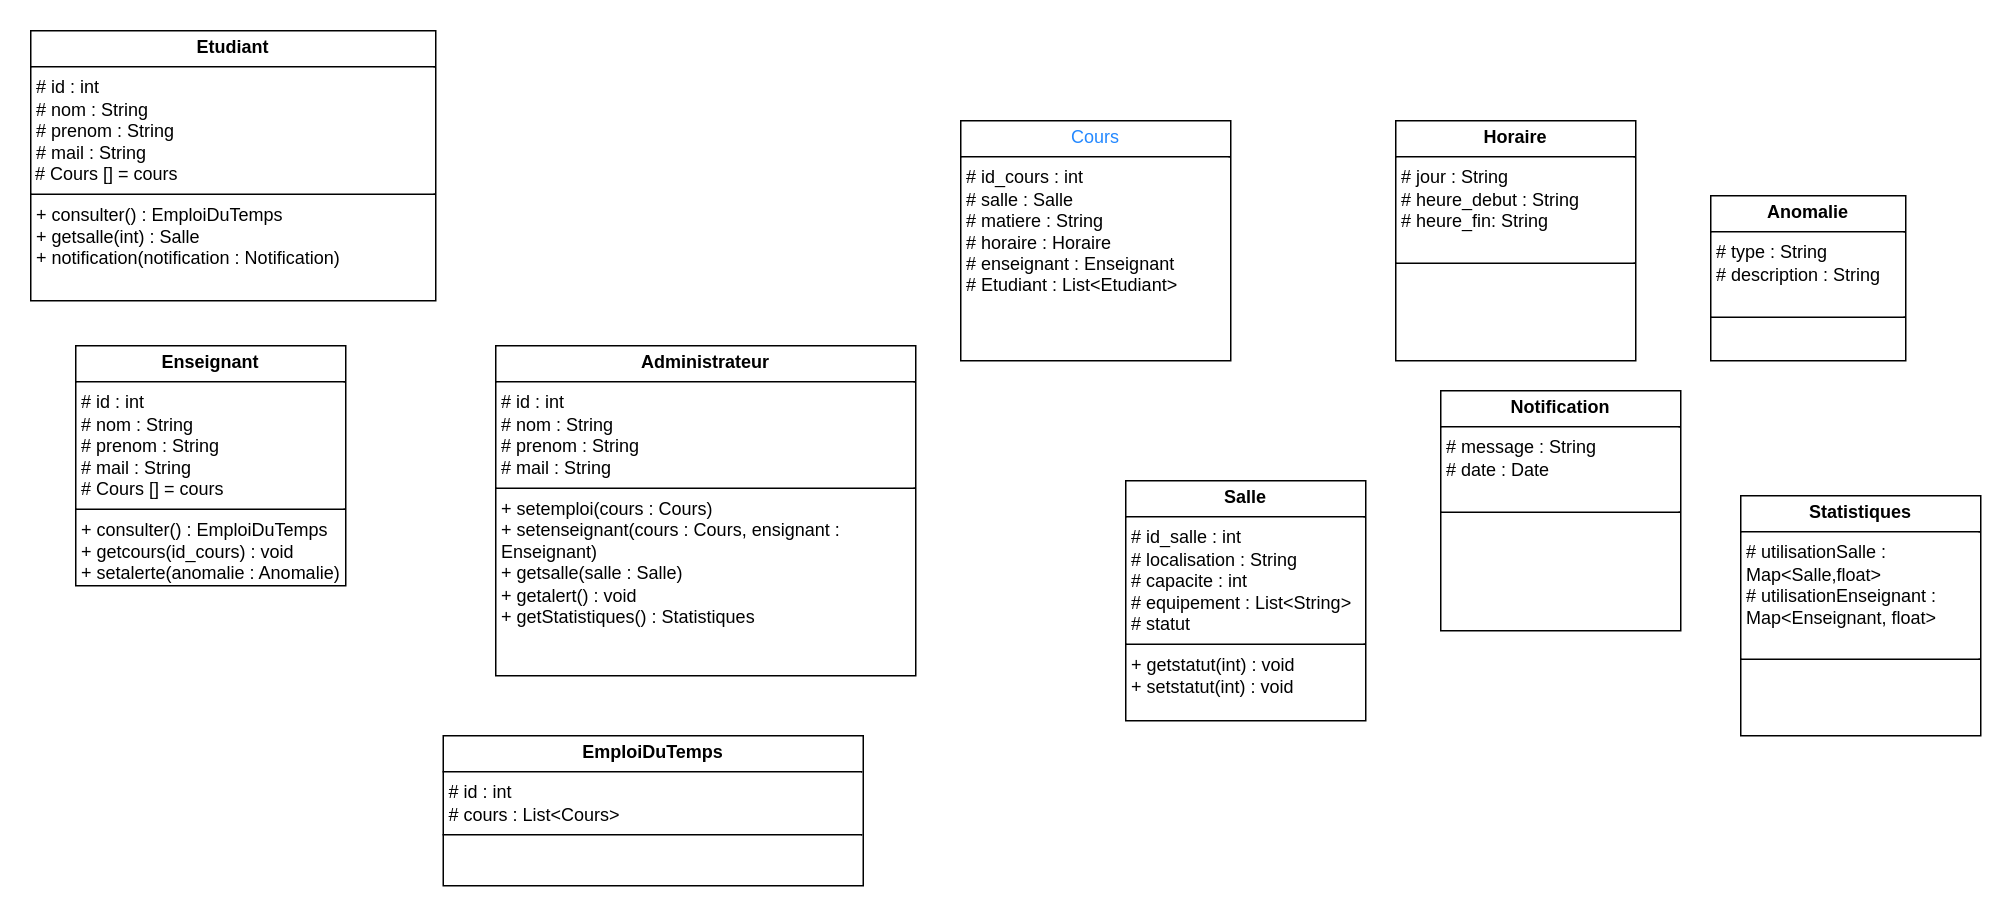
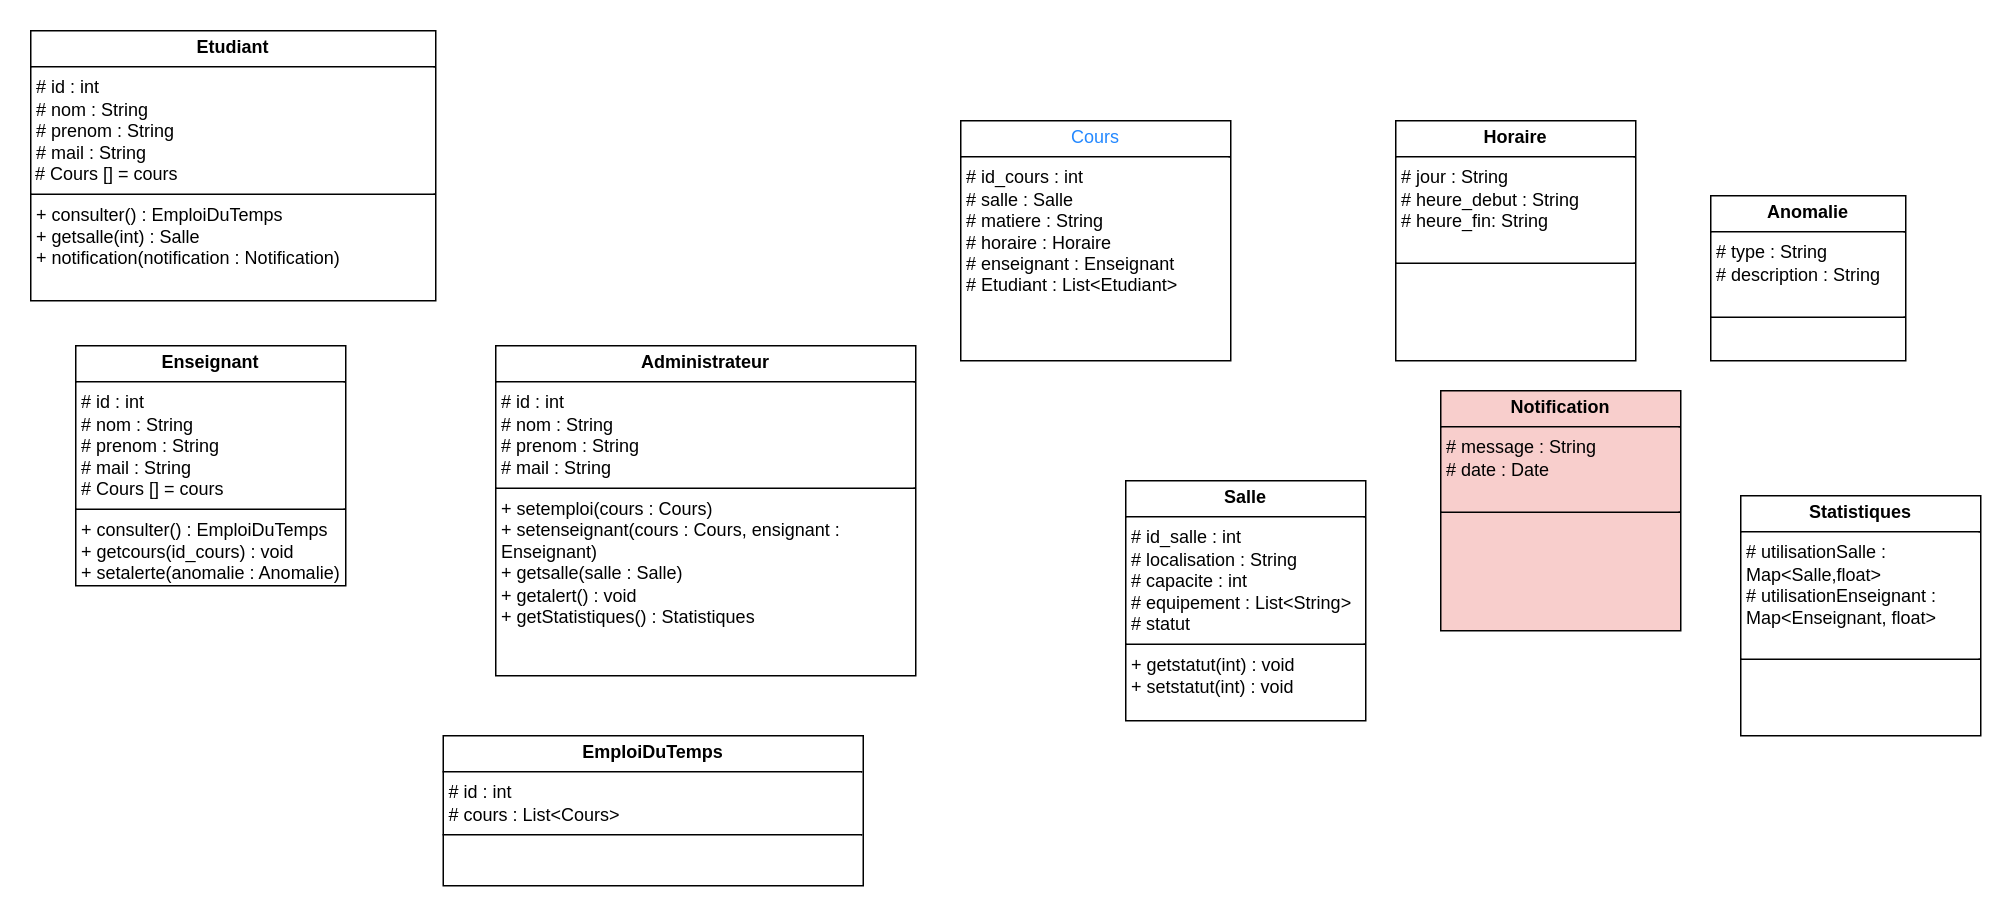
(1561, 511) -> (1561, 511)
